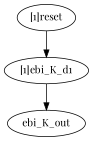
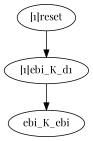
(46, 123) -> (46, 123)
